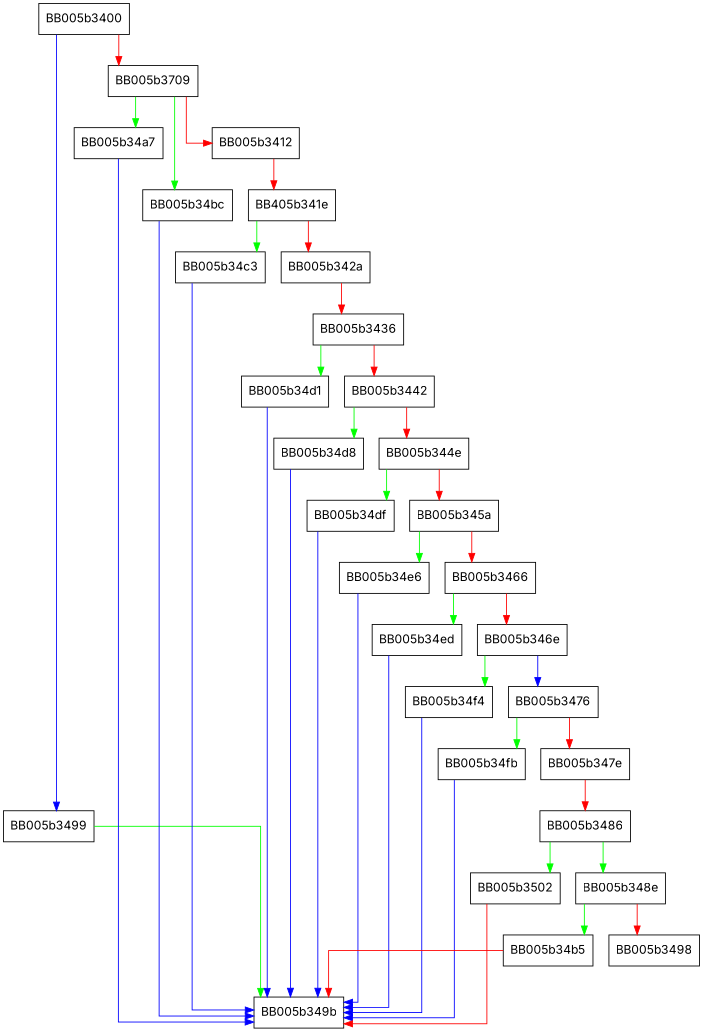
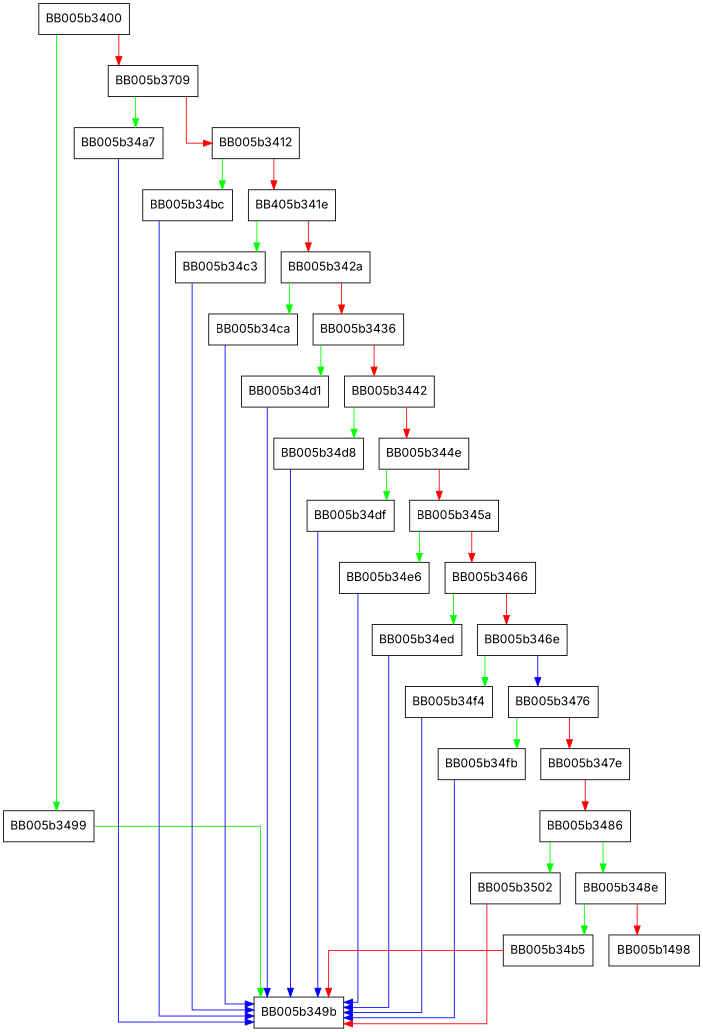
(175, 139) -> (222, 170)
none -> (253, 329)
(56, 418) -> (56, 418)
(654, 950) -> (654, 950)
